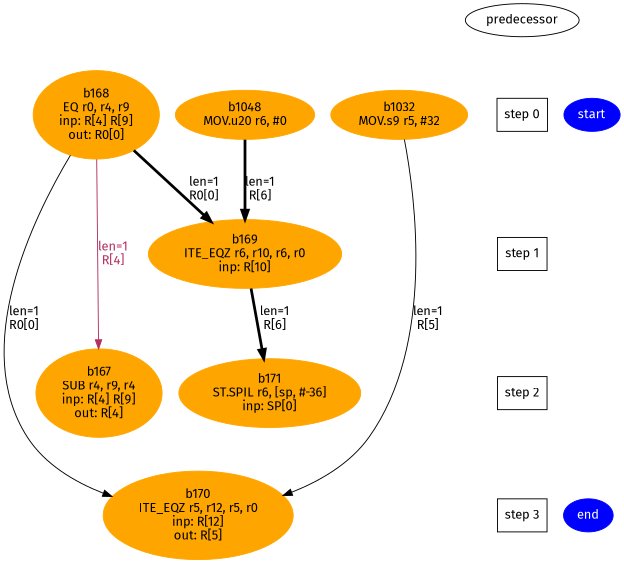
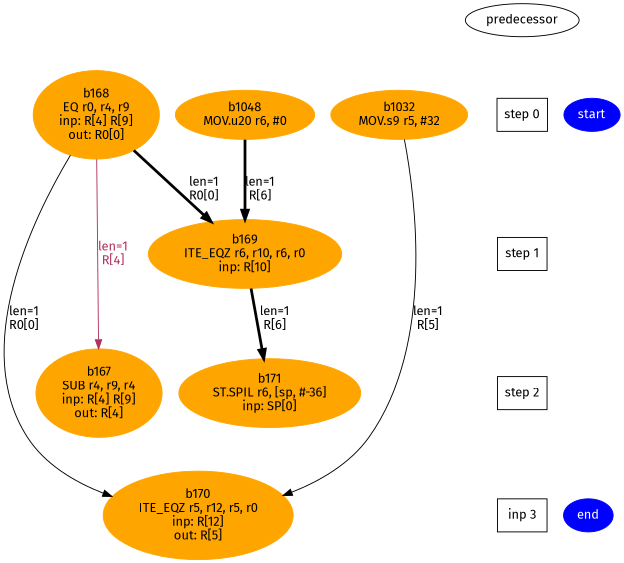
(522, 515) -> (522, 515)
